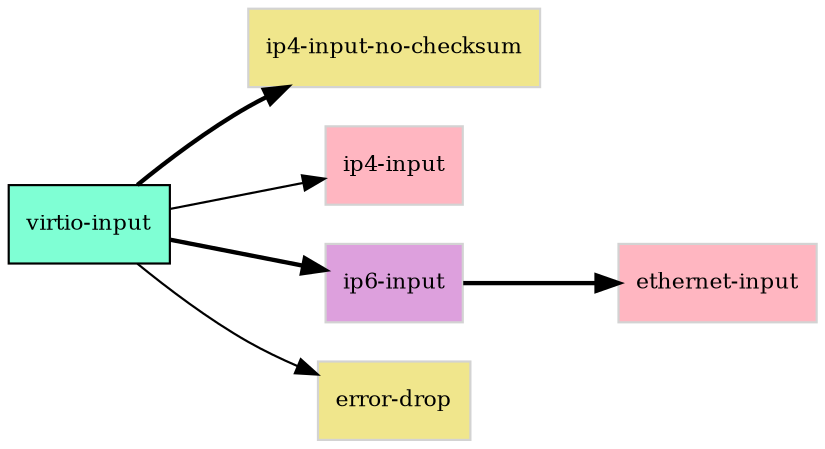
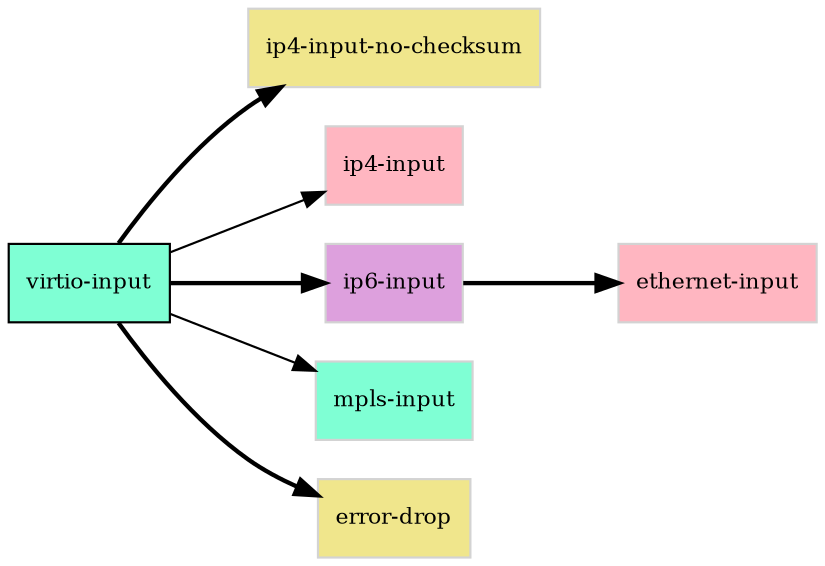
(214, 321) -> (198, 416)
none -> (394, 401)
